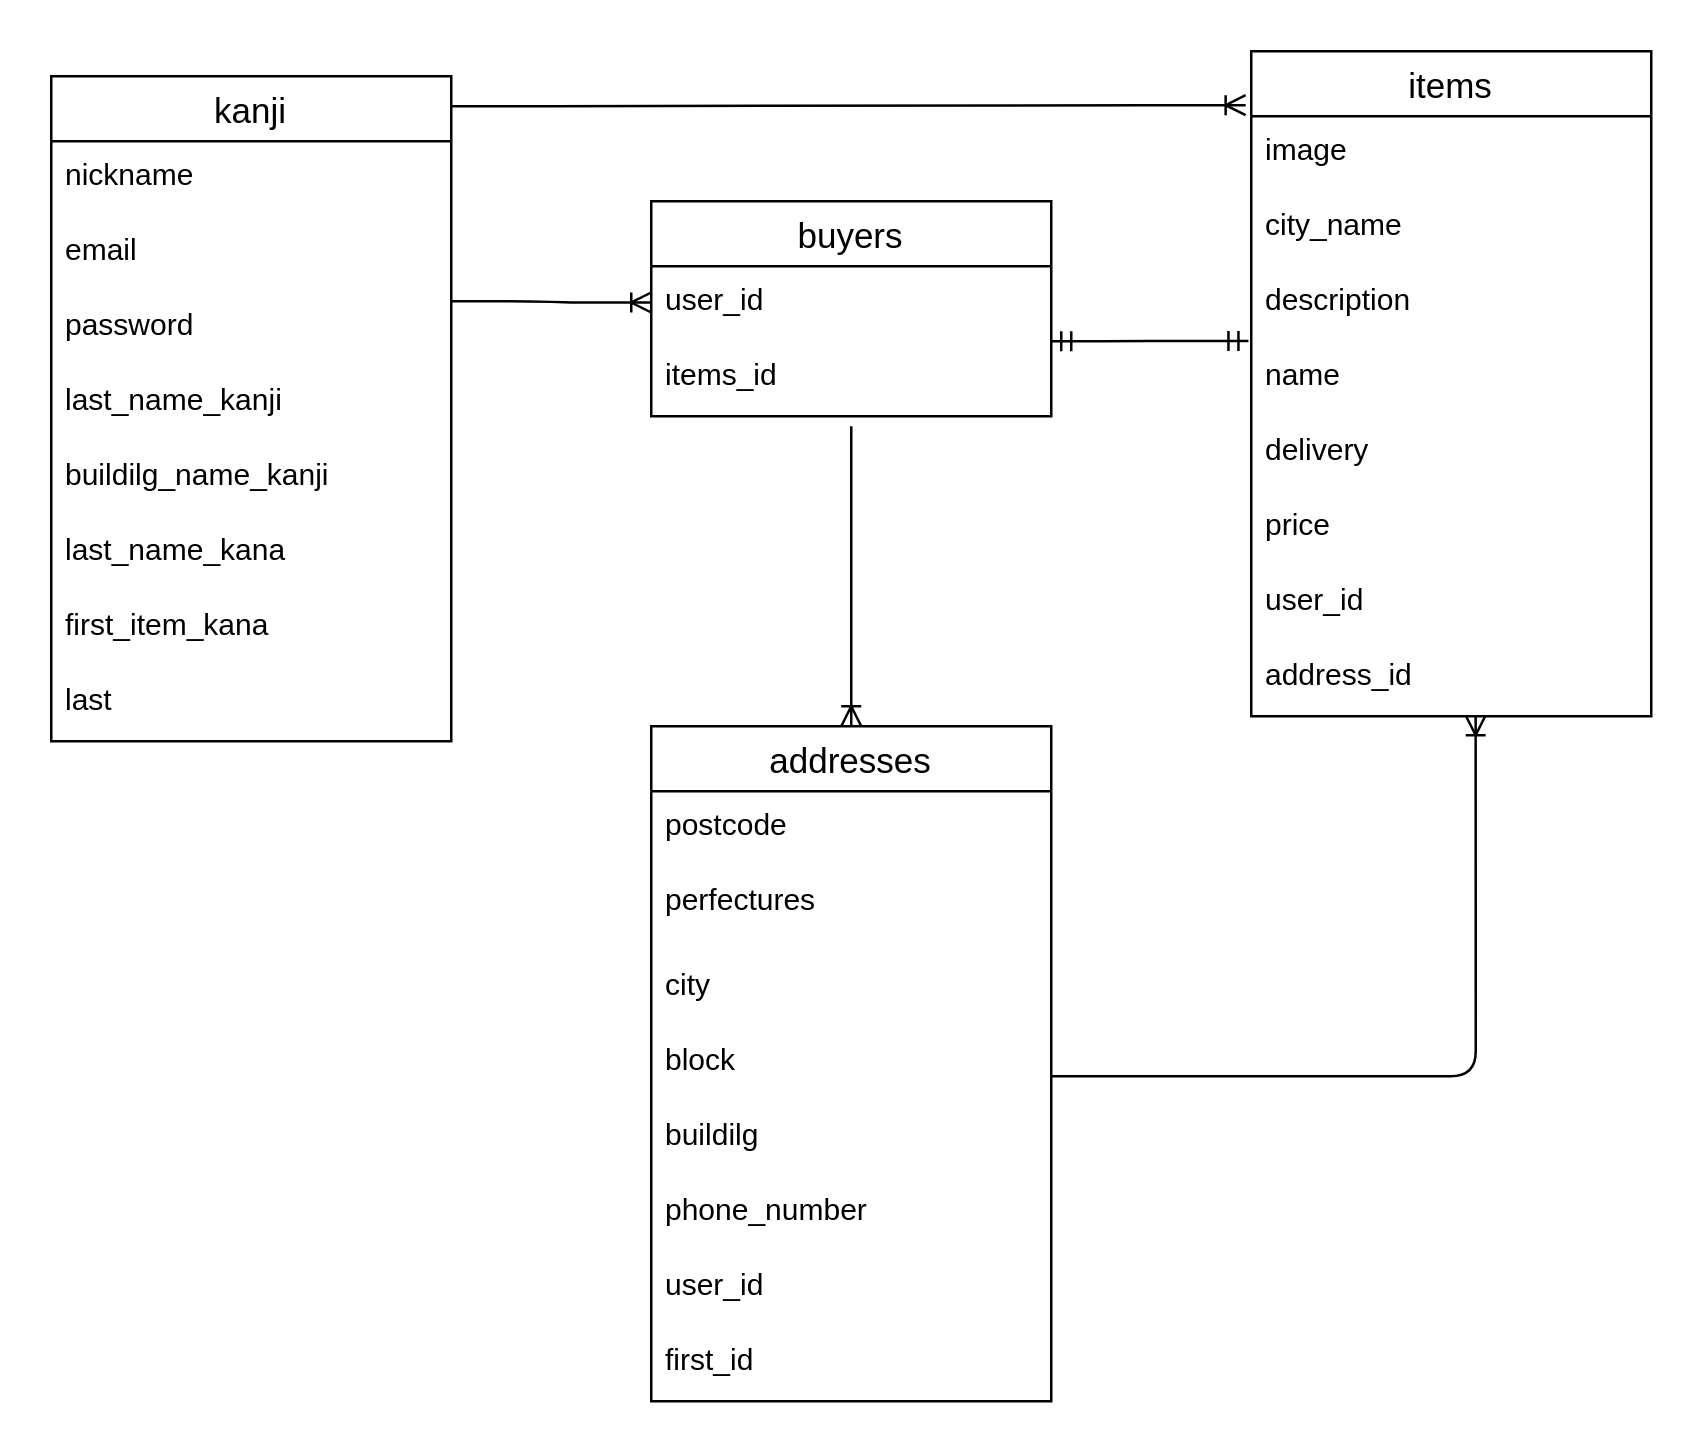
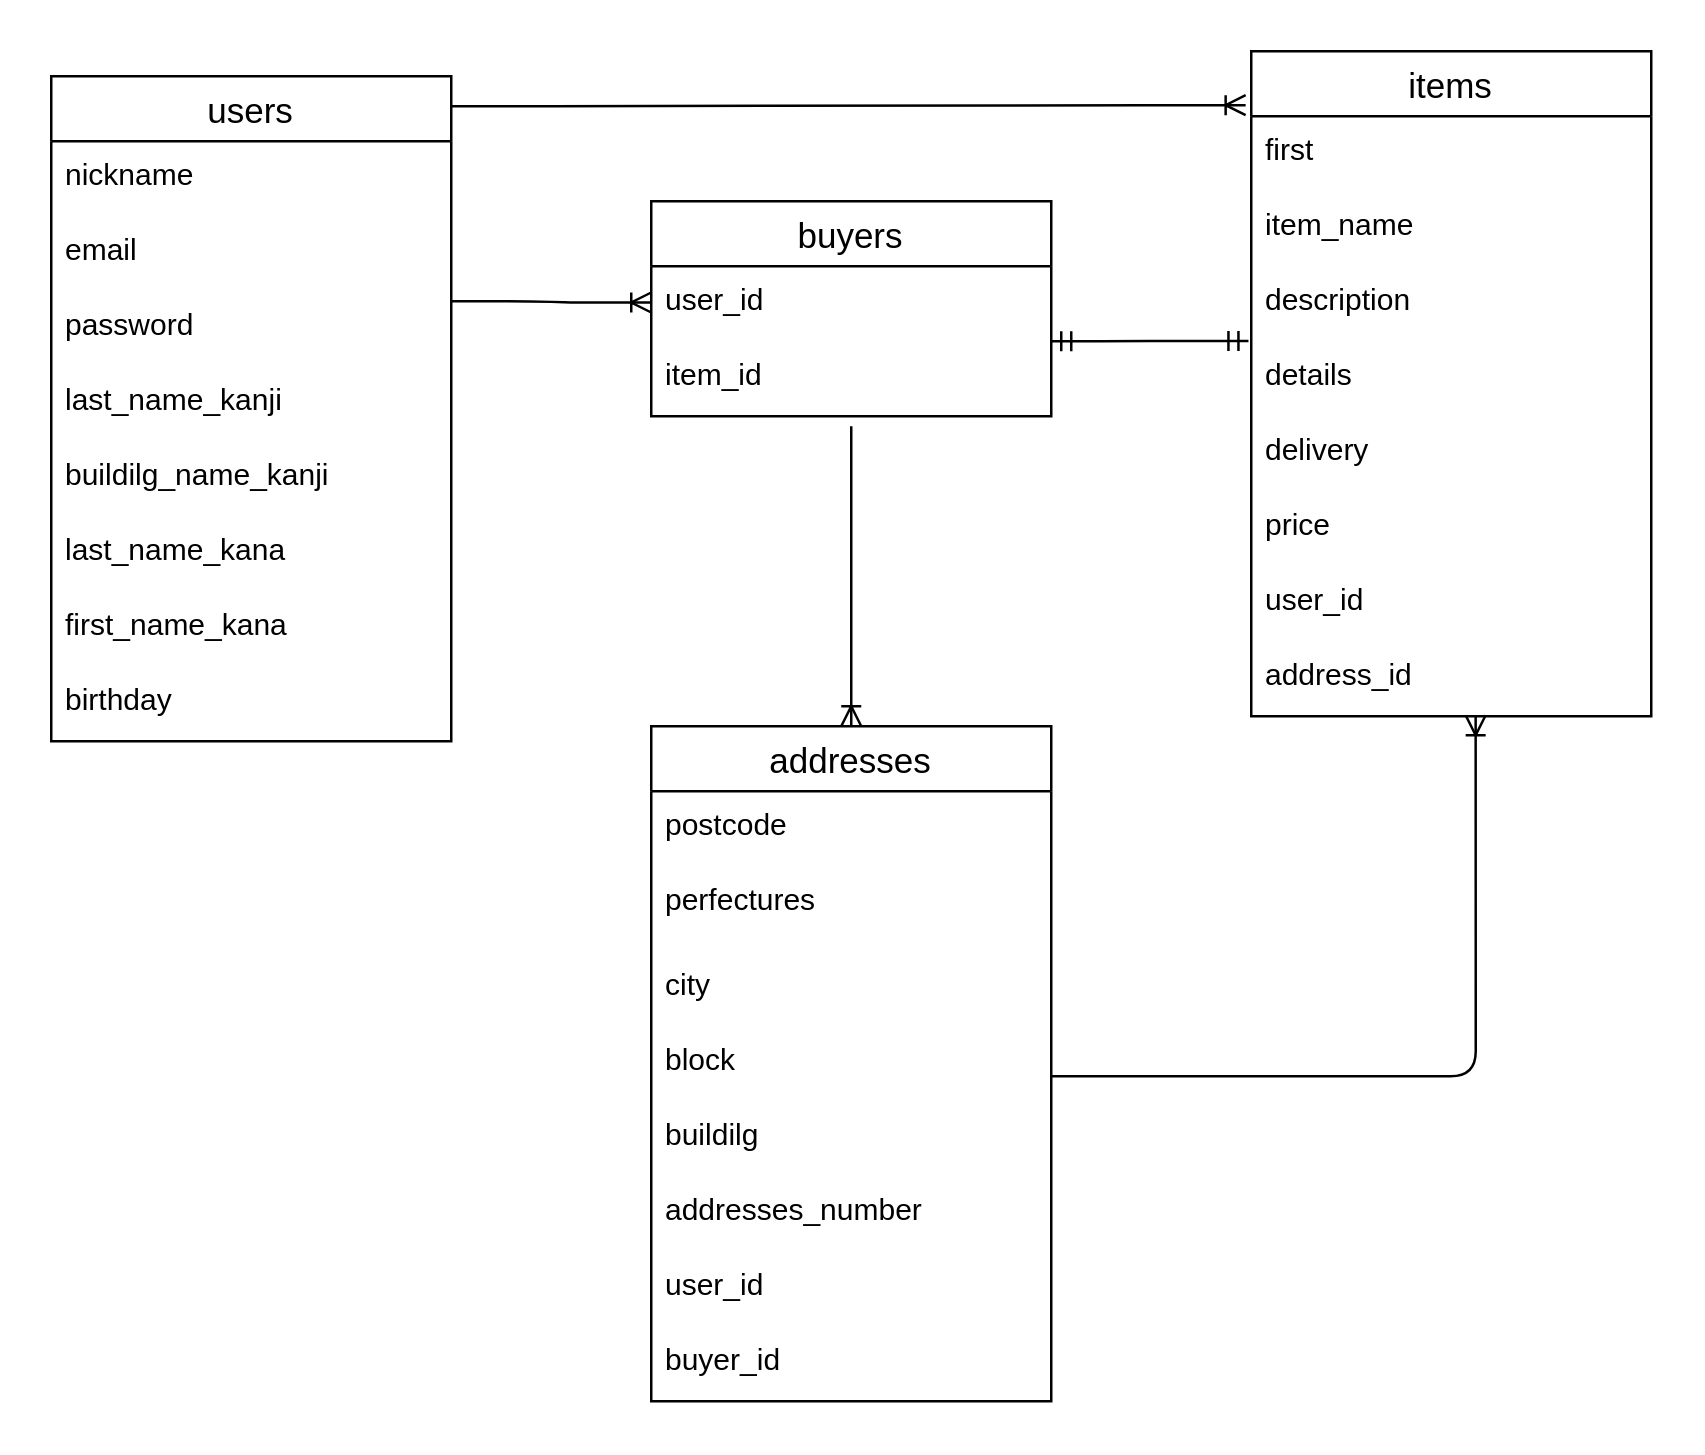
(250, 111) -> (250, 111)
(1303, 150) -> (1303, 150)
(1337, 225) -> (1337, 225)
(724, 375) -> (716, 375)
(1299, 375) -> (1316, 375)
(183, 625) -> (187, 625)
(95, 700) -> (128, 700)
(766, 1210) -> (799, 1210)
(724, 1360) -> (728, 1360)
